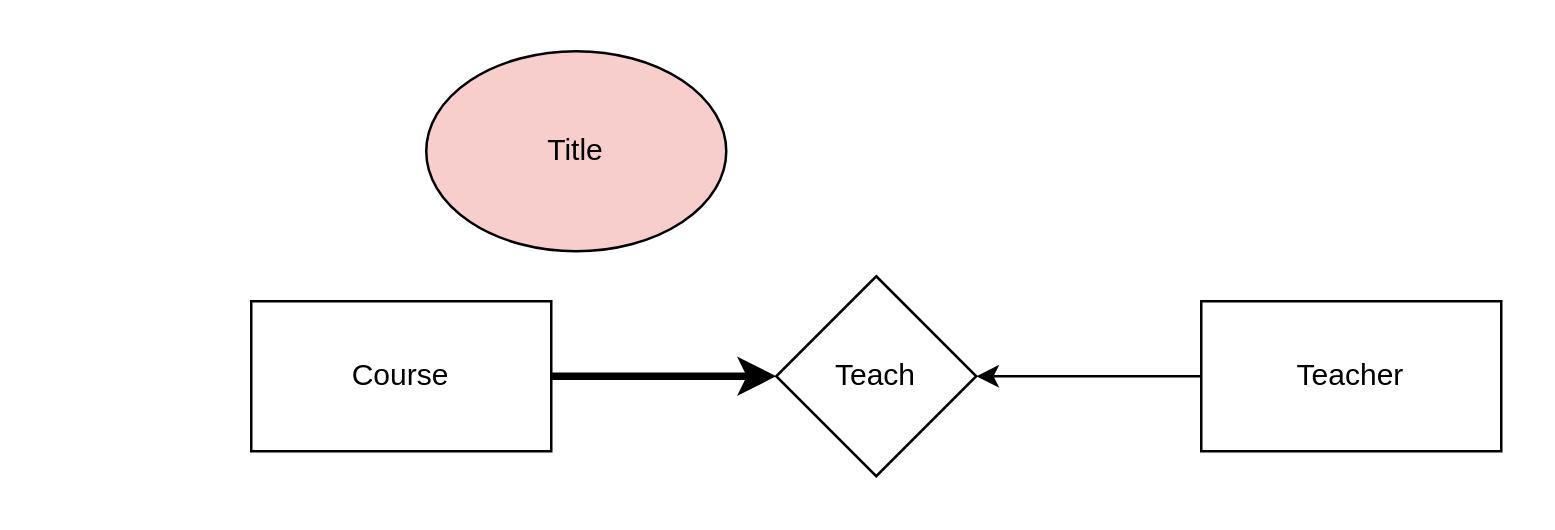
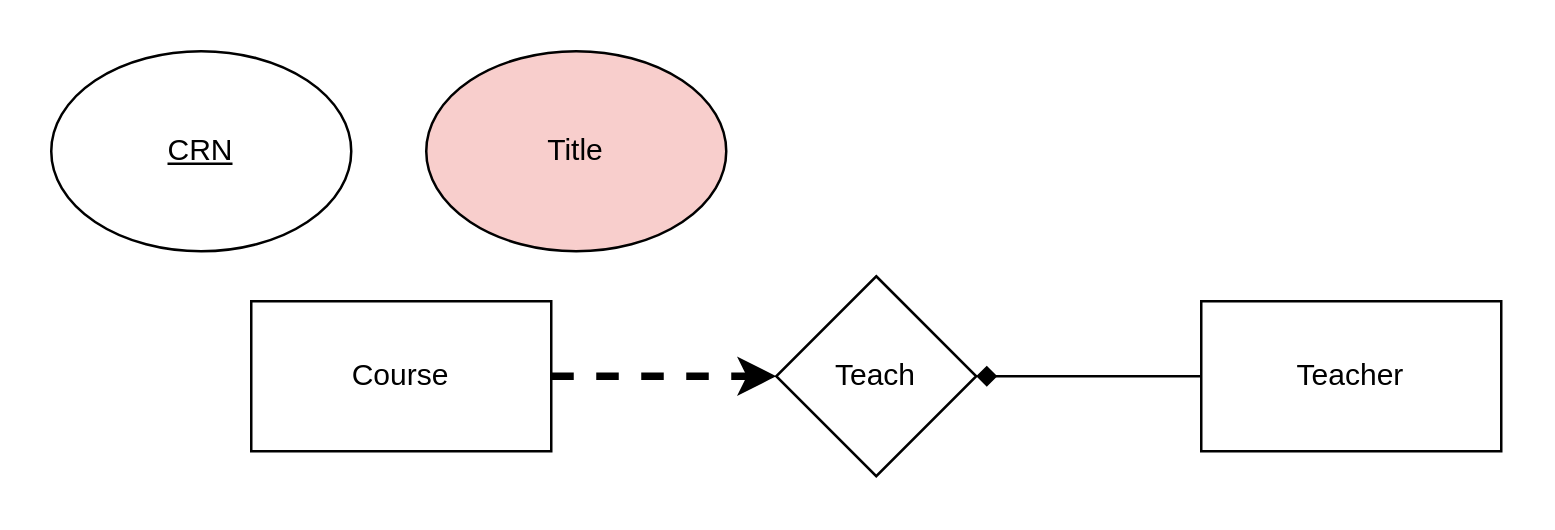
none -> (201, 151)
(584, 376) -> (584, 376)
(995, 376) -> (997, 376)
